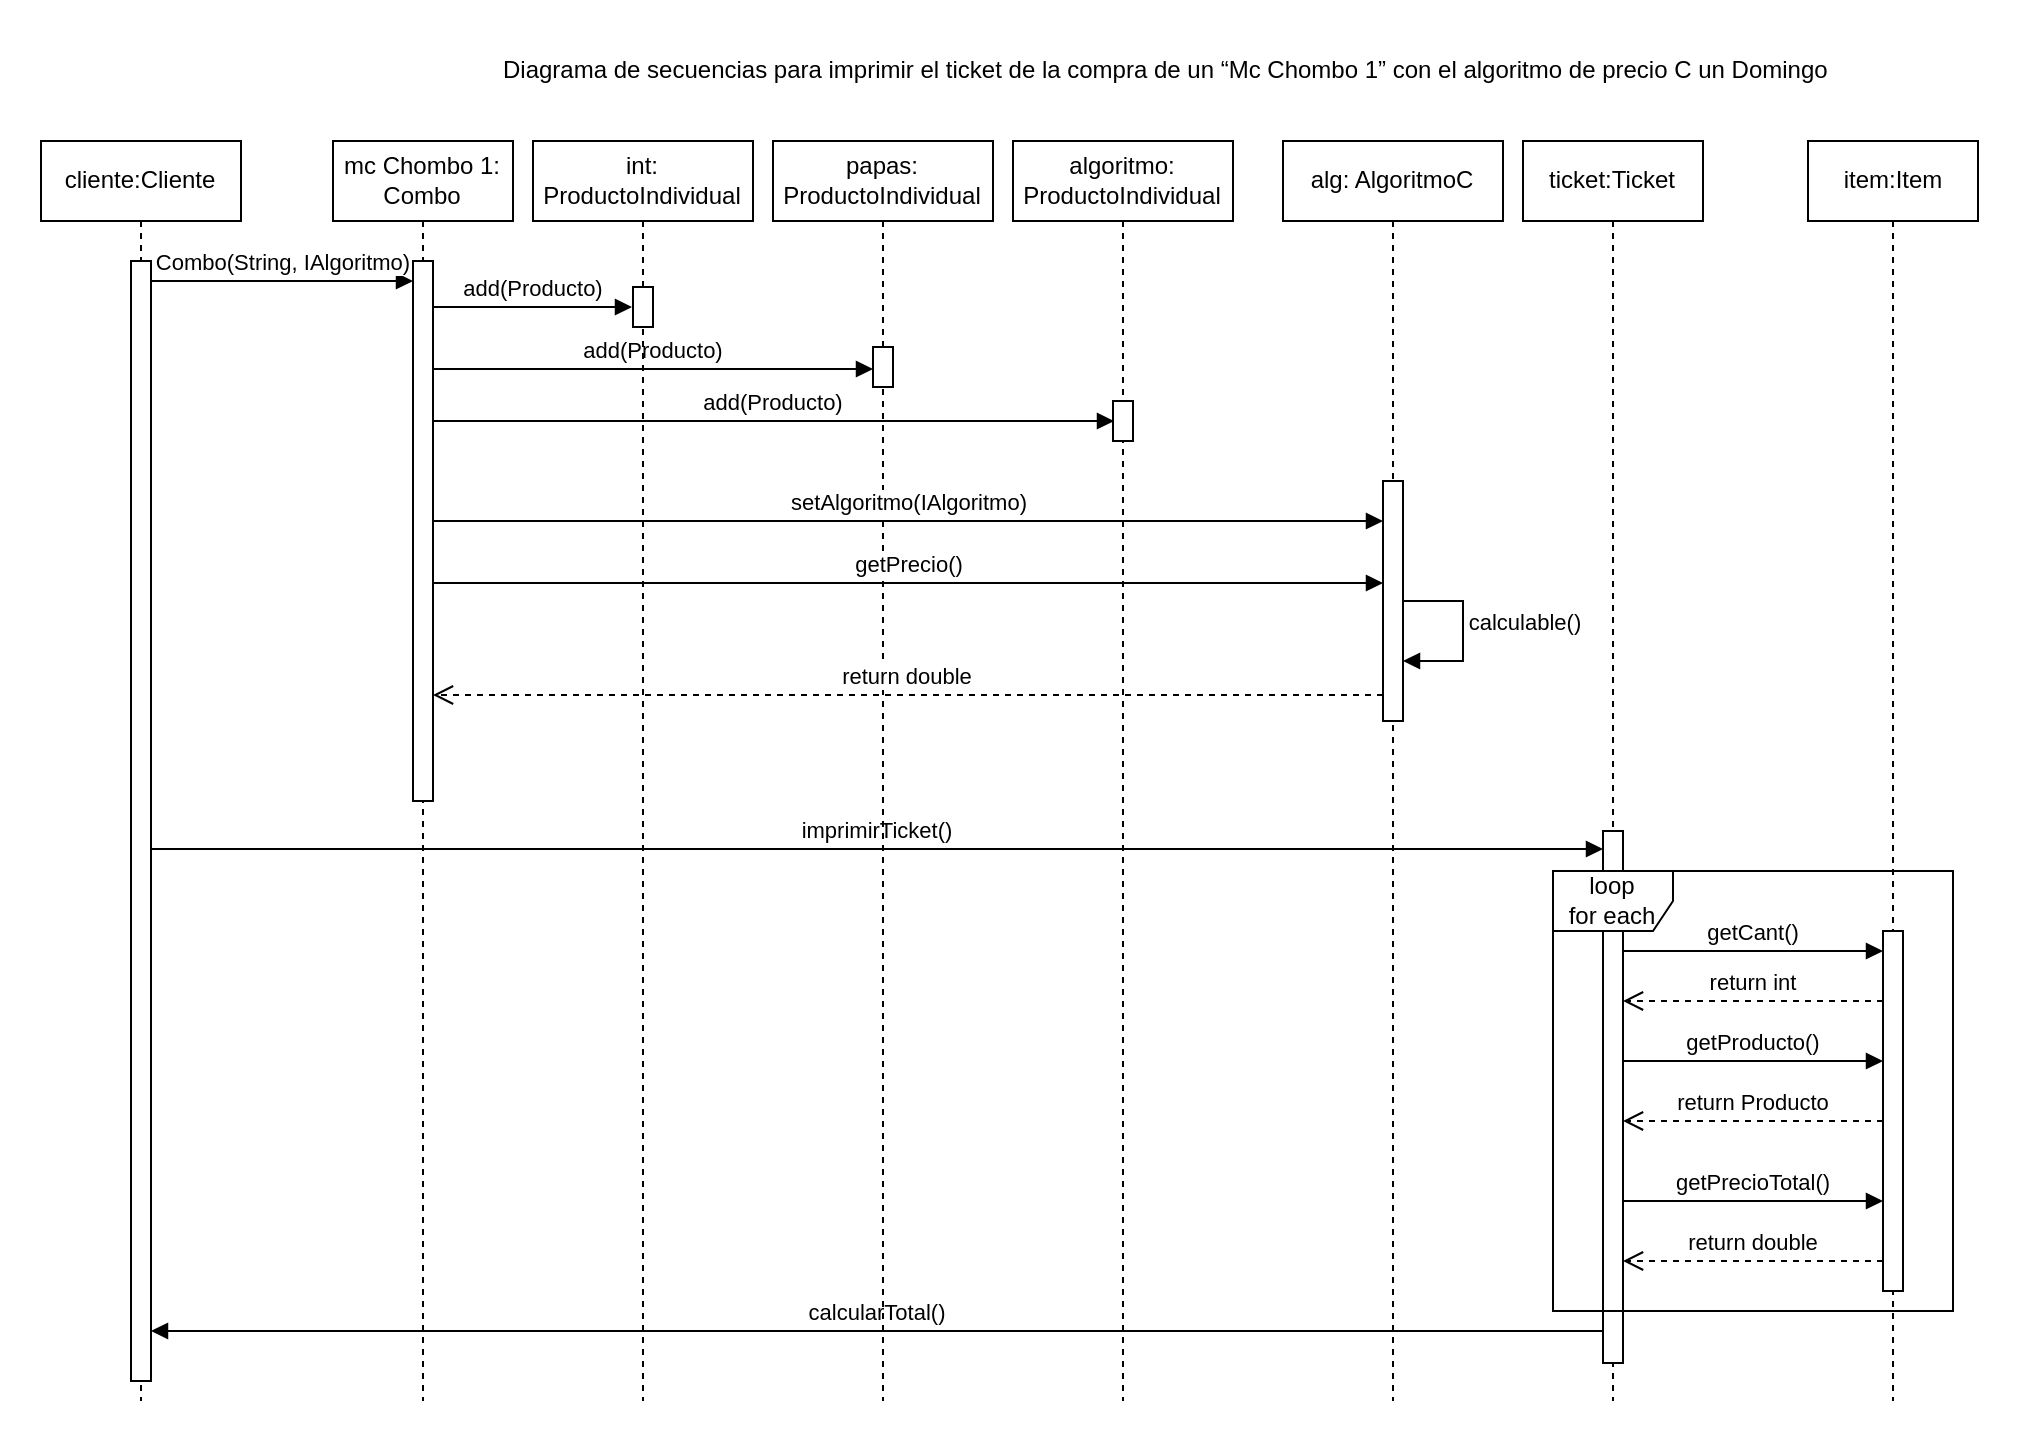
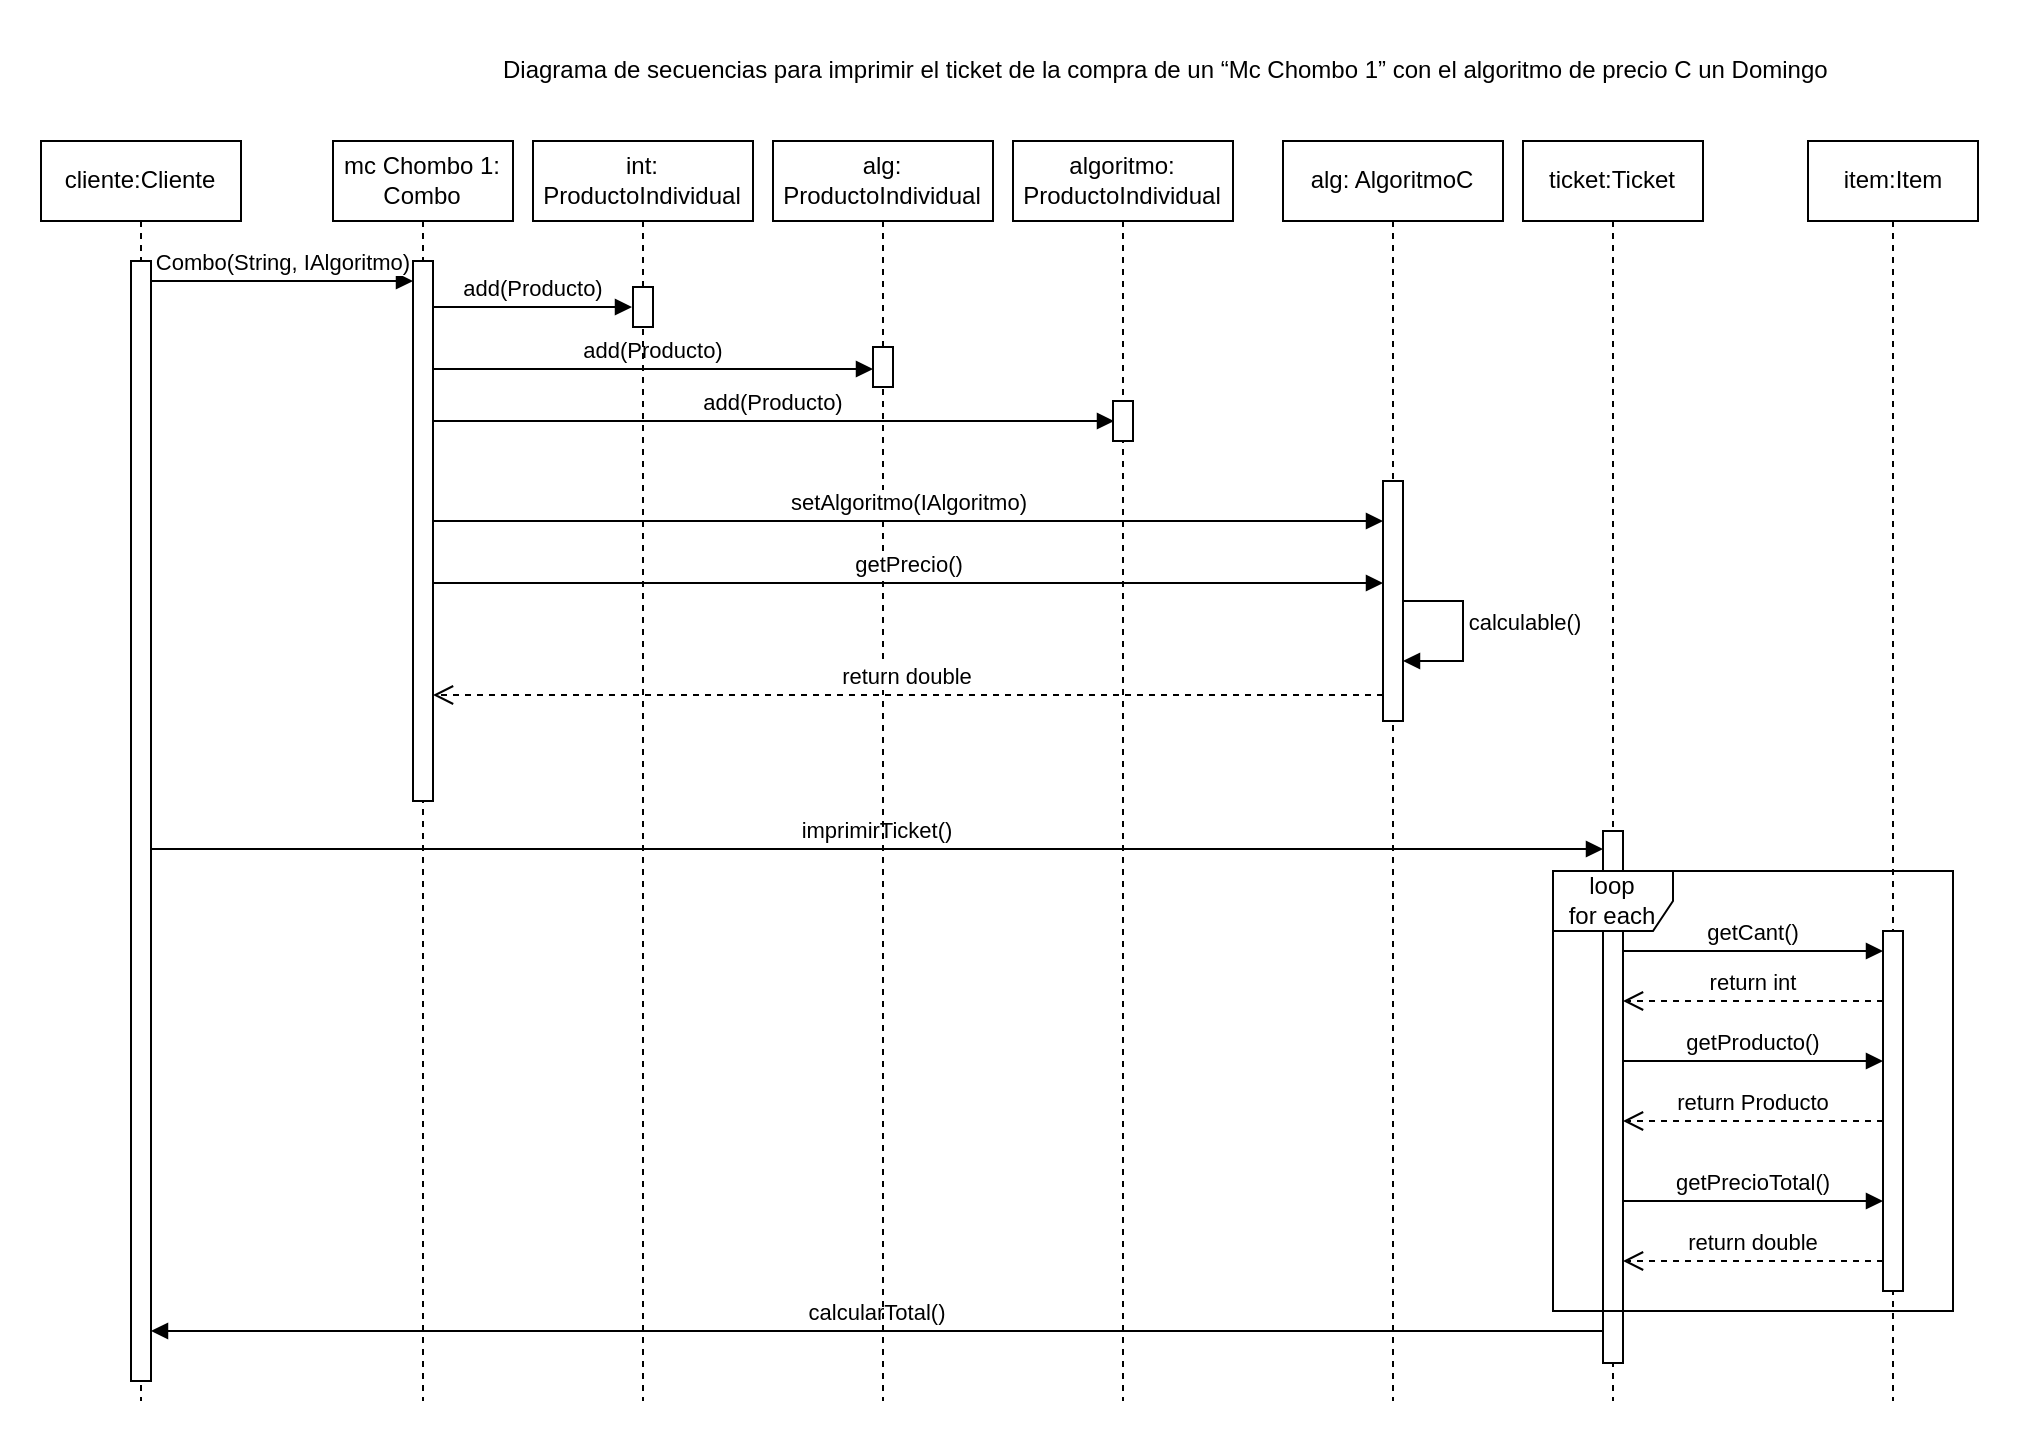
(883, 181) -> (883, 181)
